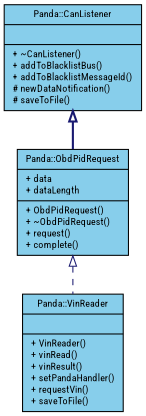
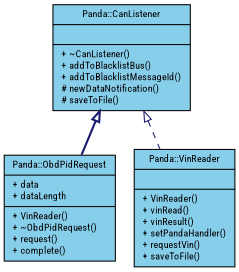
(65, 210) -> (40, 216)
(73, 280) -> (154, 135)
